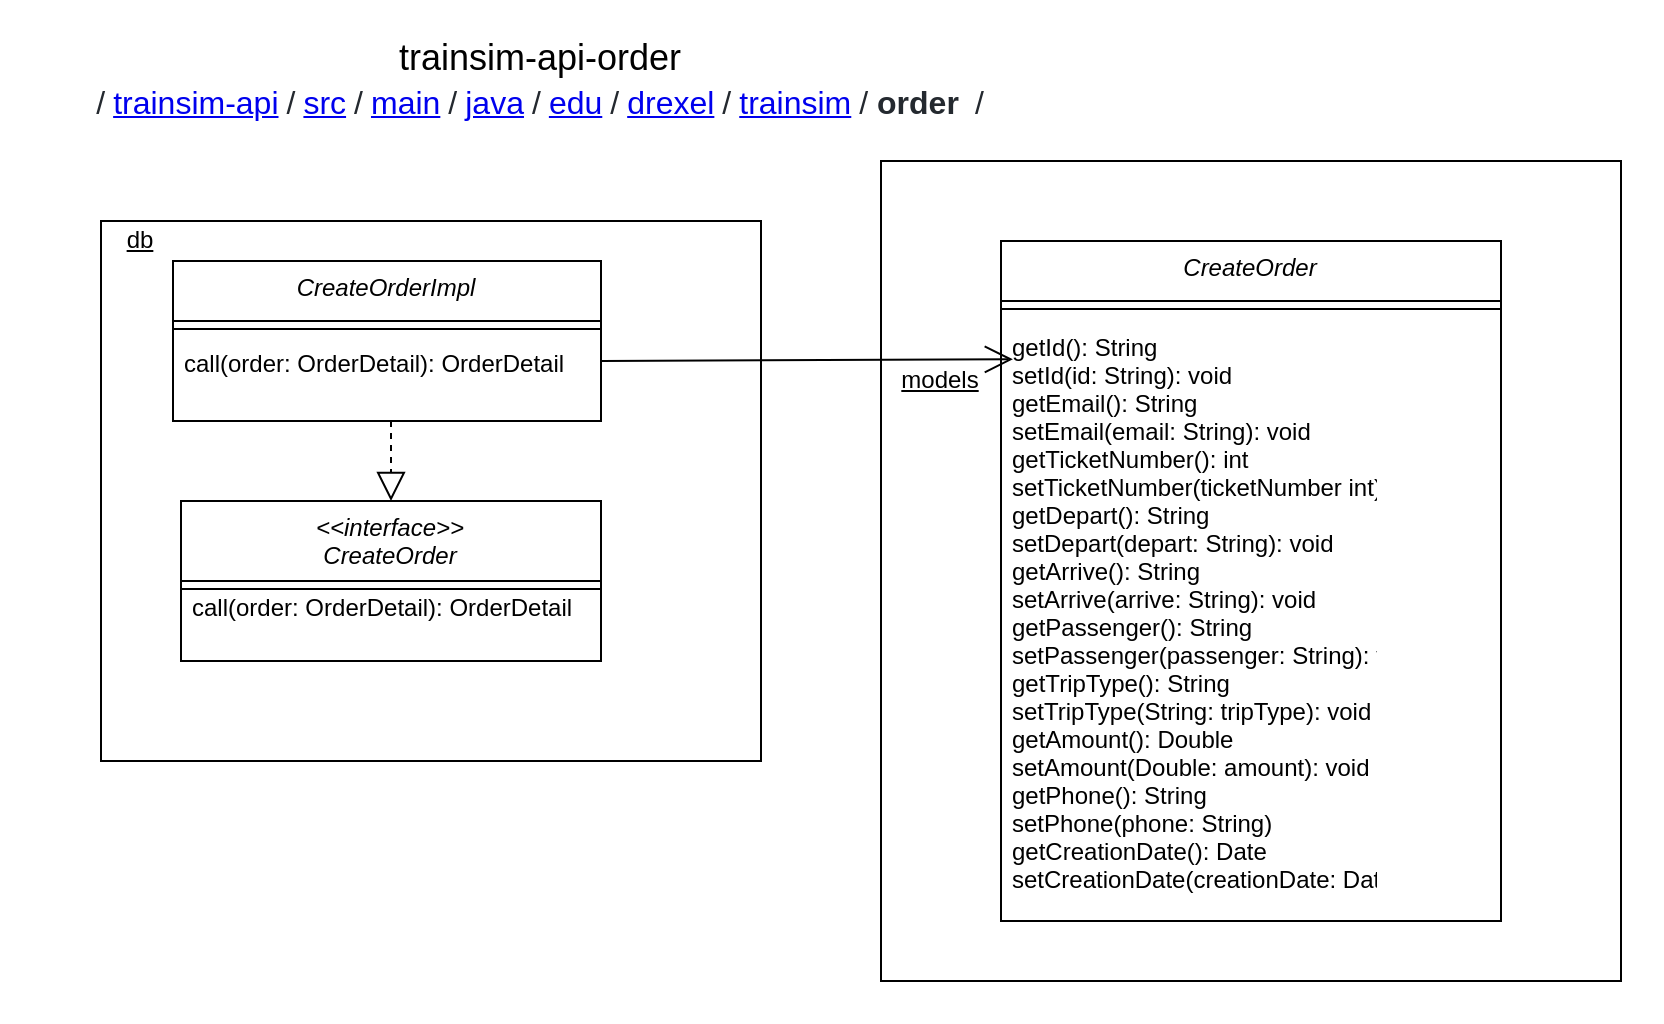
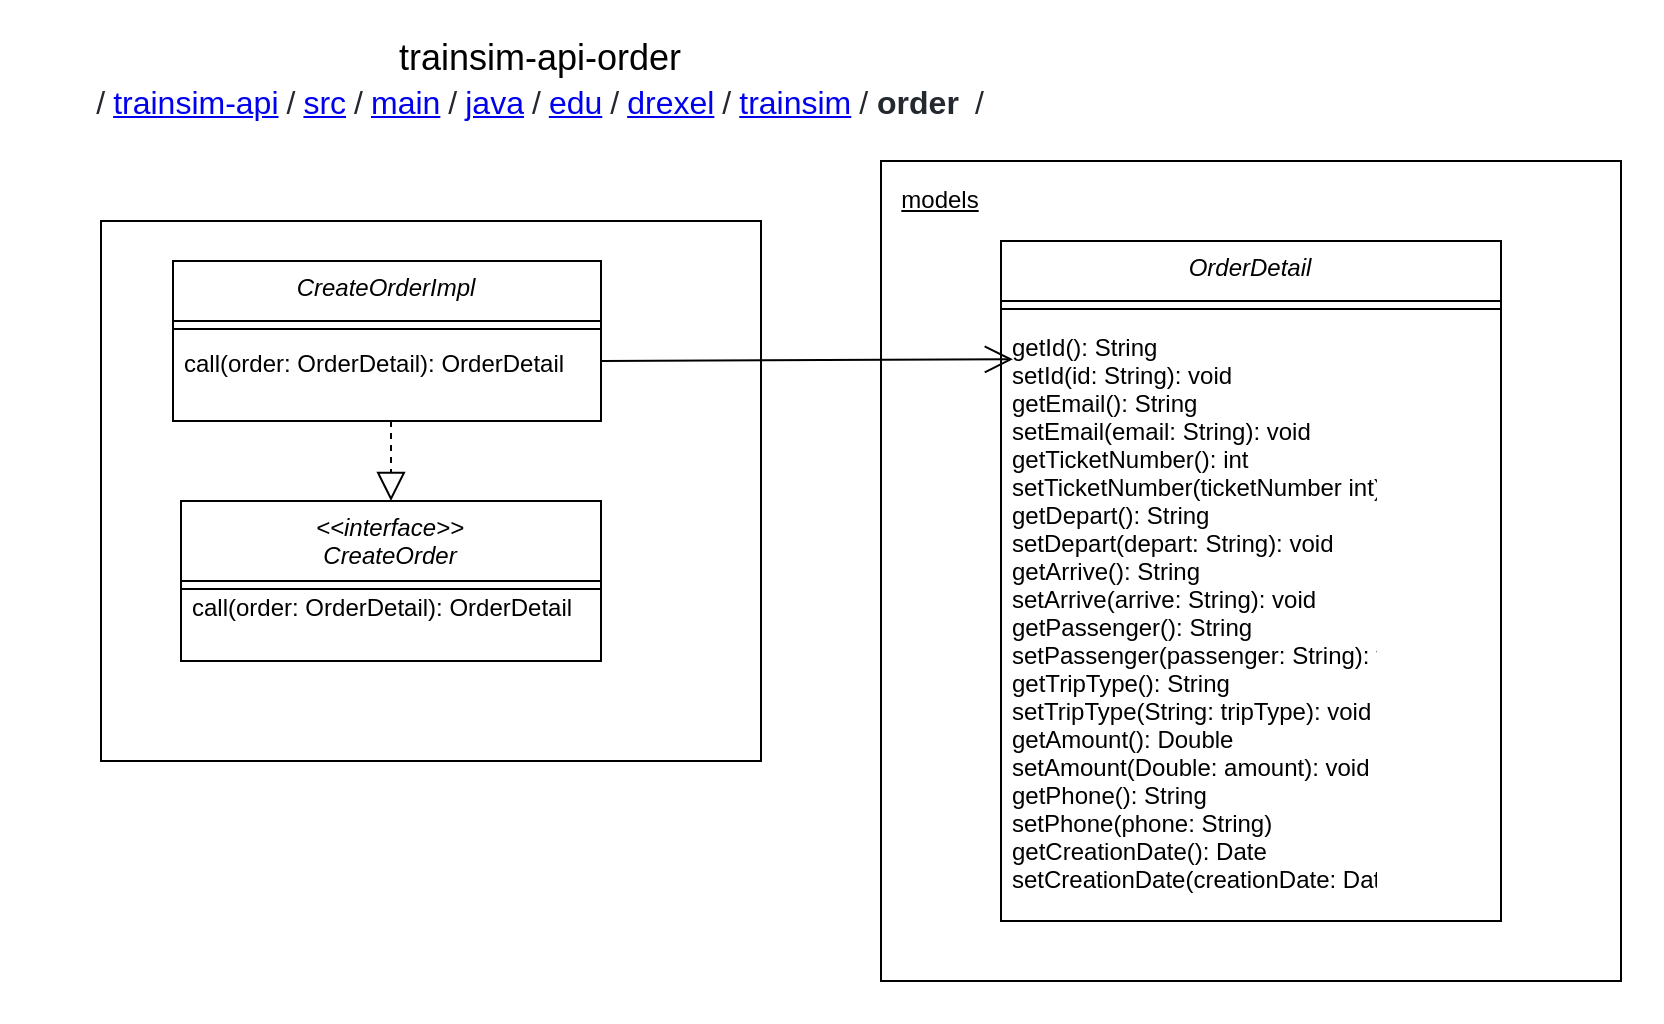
(141, 241) -> none
(1250, 268) -> (1250, 268)
(941, 381) -> (941, 201)
